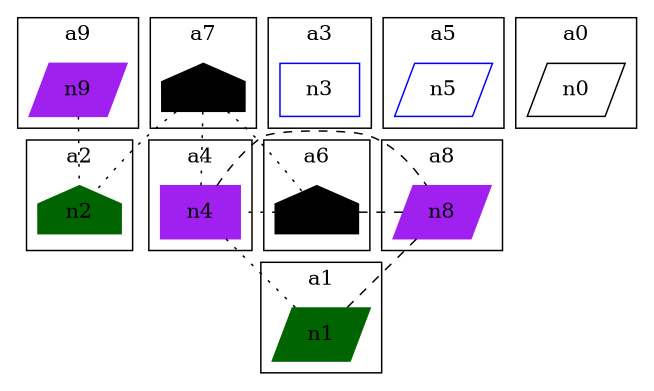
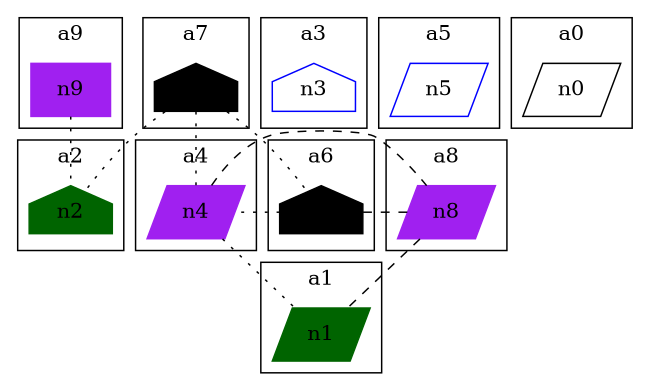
(78, 90) -> (71, 90)
(320, 90) -> (314, 90)
(200, 212) -> (196, 212)
